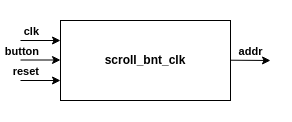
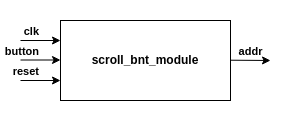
(146, 61) -> (146, 61)
